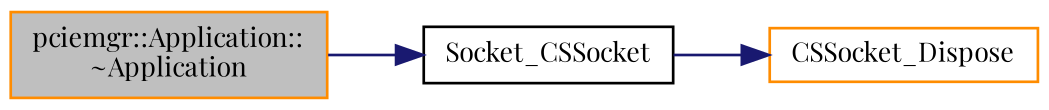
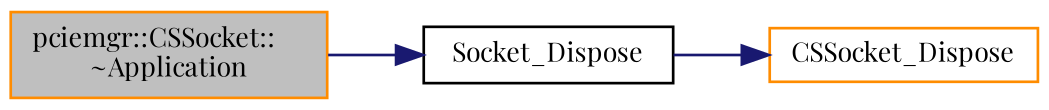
(169, 55) -> (169, 55)
(548, 55) -> (548, 55)
